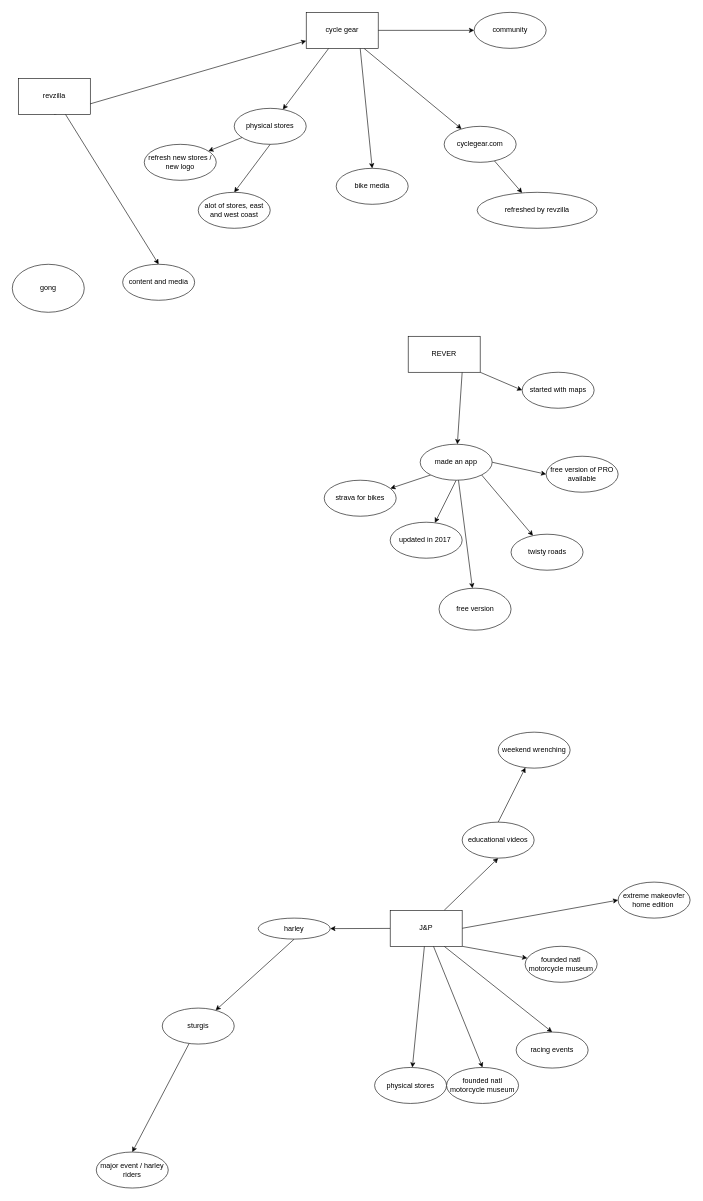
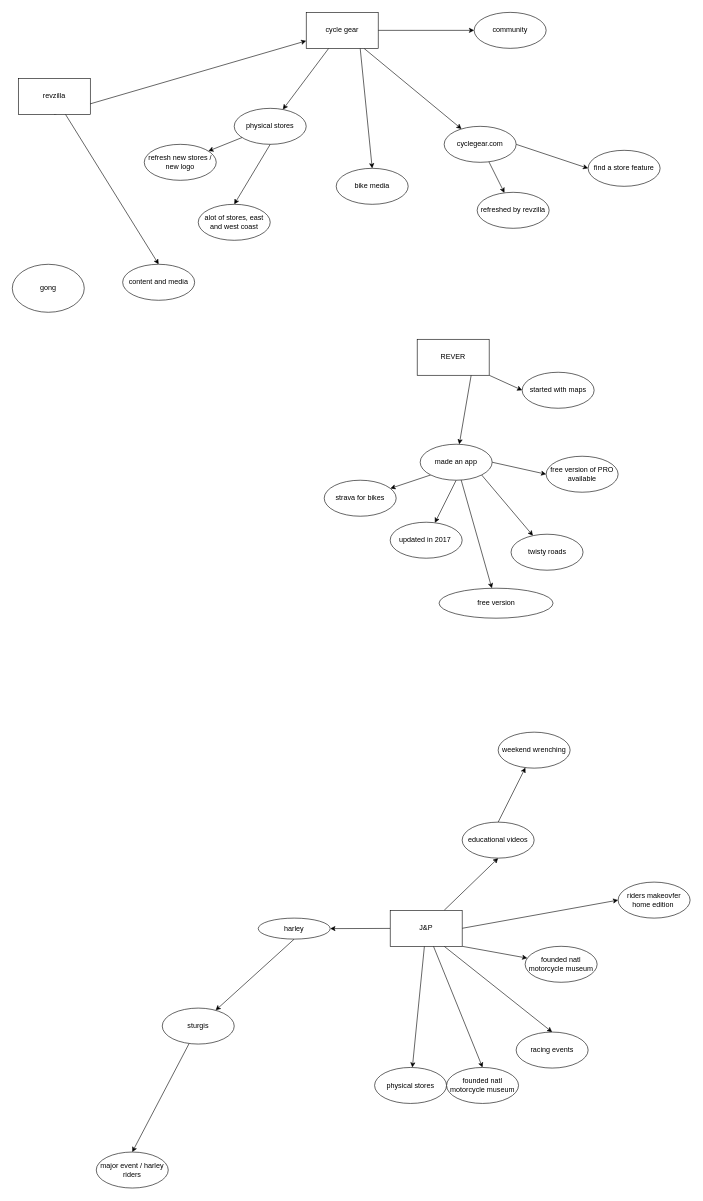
none -> (550, 156)
none -> (624, 168)
(234, 210) -> (234, 222)
(537, 210) -> (513, 210)
(444, 354) -> (453, 357)
(475, 609) -> (496, 603)
(654, 900) -> (654, 900)
